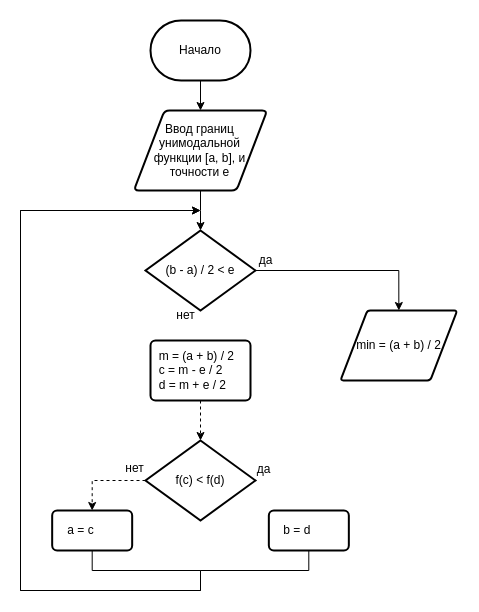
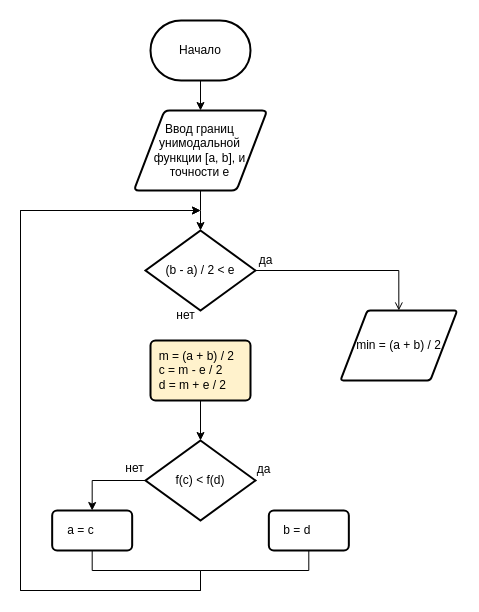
(399, 302) -> (399, 304)
(201, 371) -> (201, 371)
(201, 417) -> (201, 417)
(107, 481) -> (107, 481)
